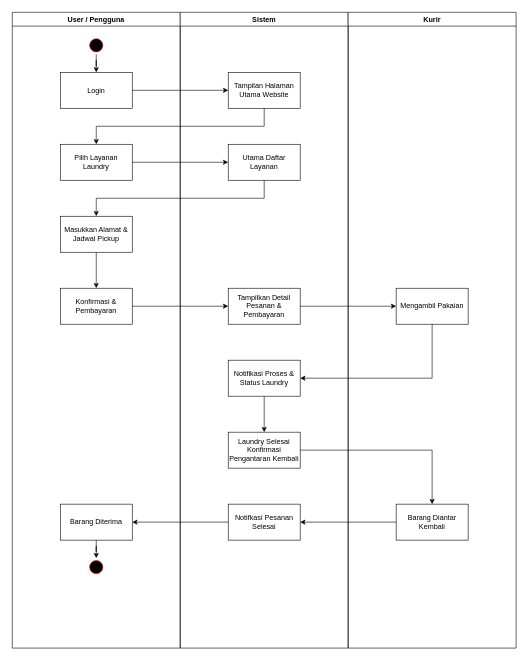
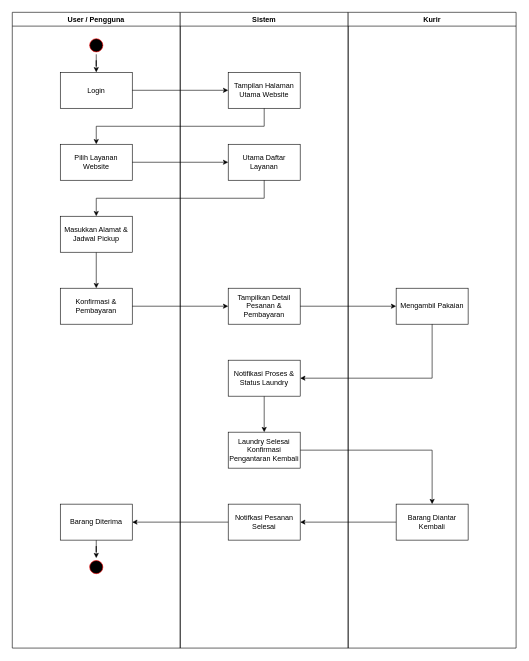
(96, 162) -> (96, 162)
